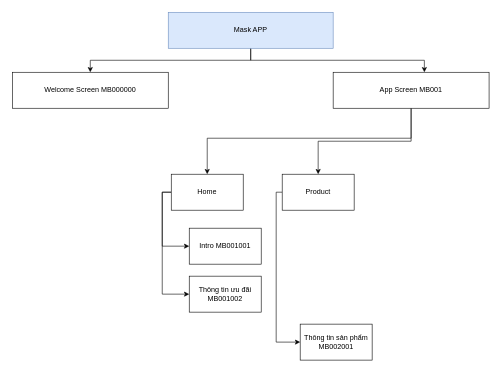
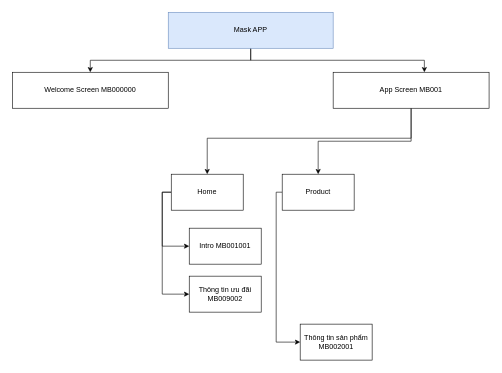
(225, 294) -> (225, 294)
